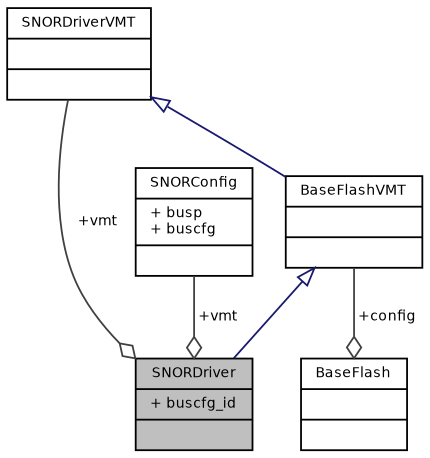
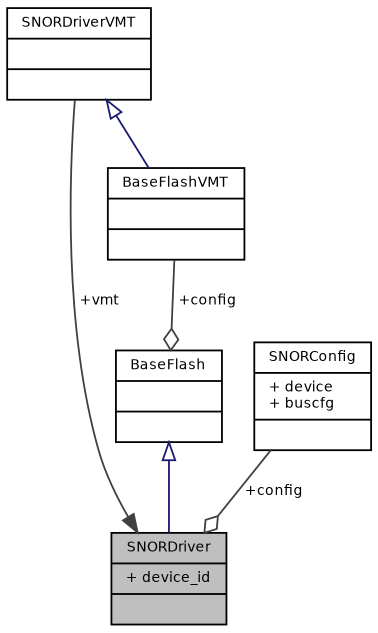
(177, 213) -> (302, 387)
(62, 229) -> (75, 313)
(217, 317) -> (272, 492)
(268, 320) -> (169, 497)
(194, 403) -> (169, 578)
